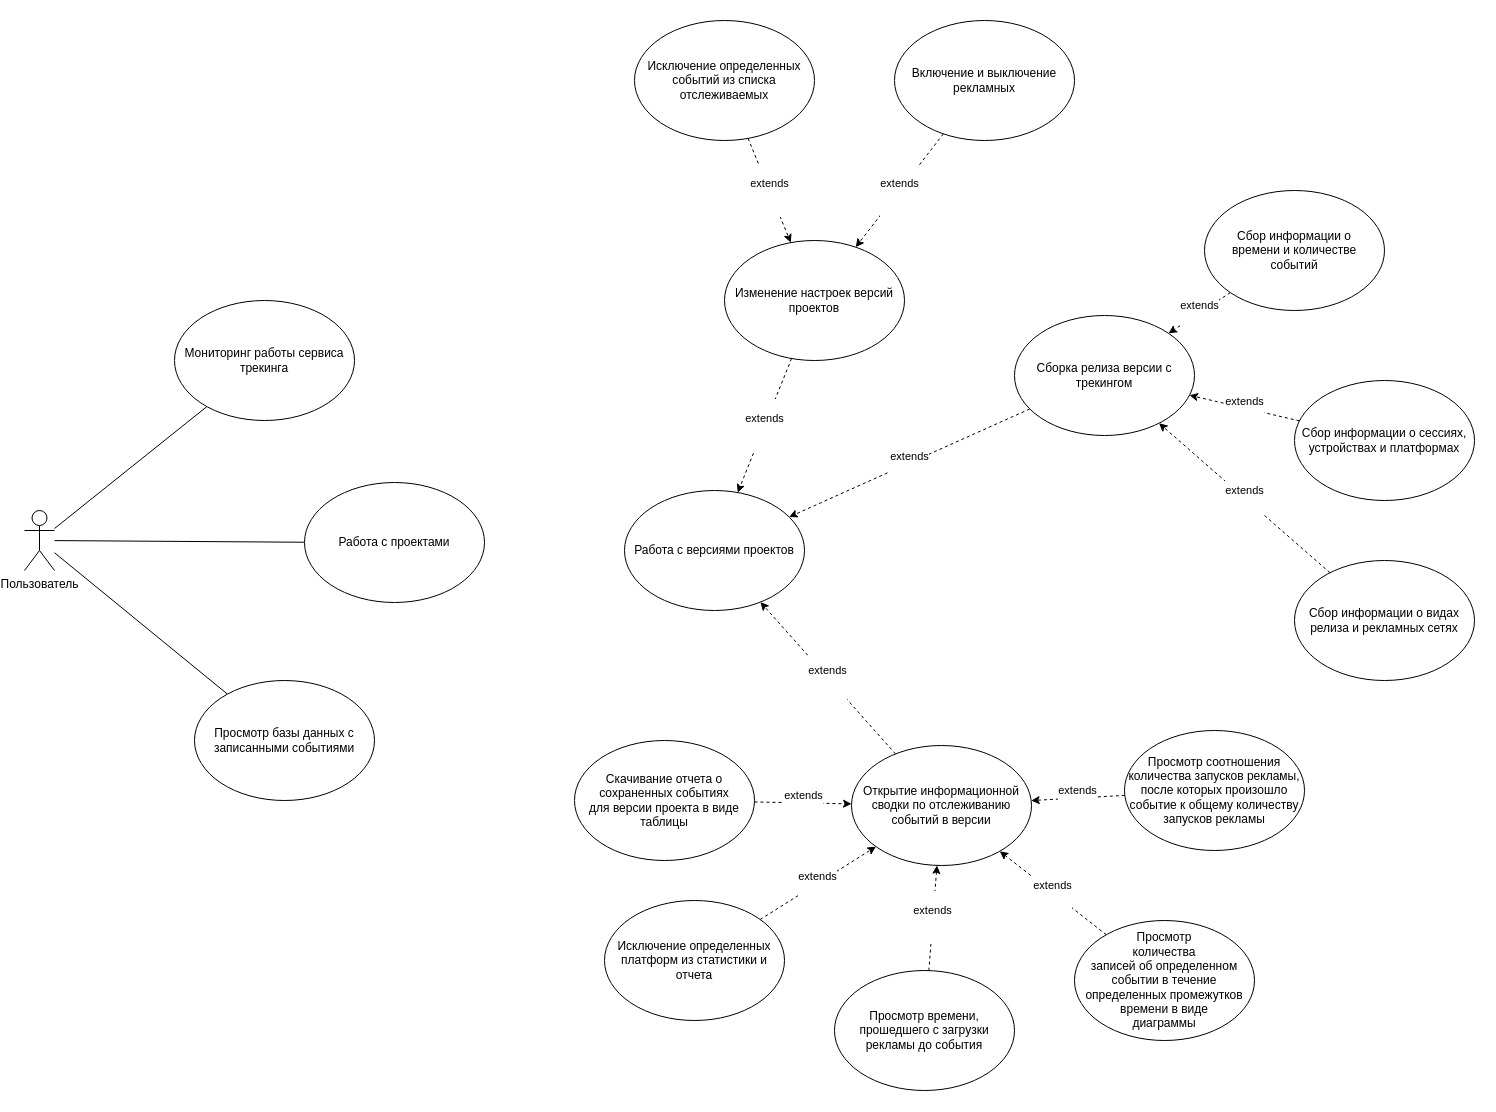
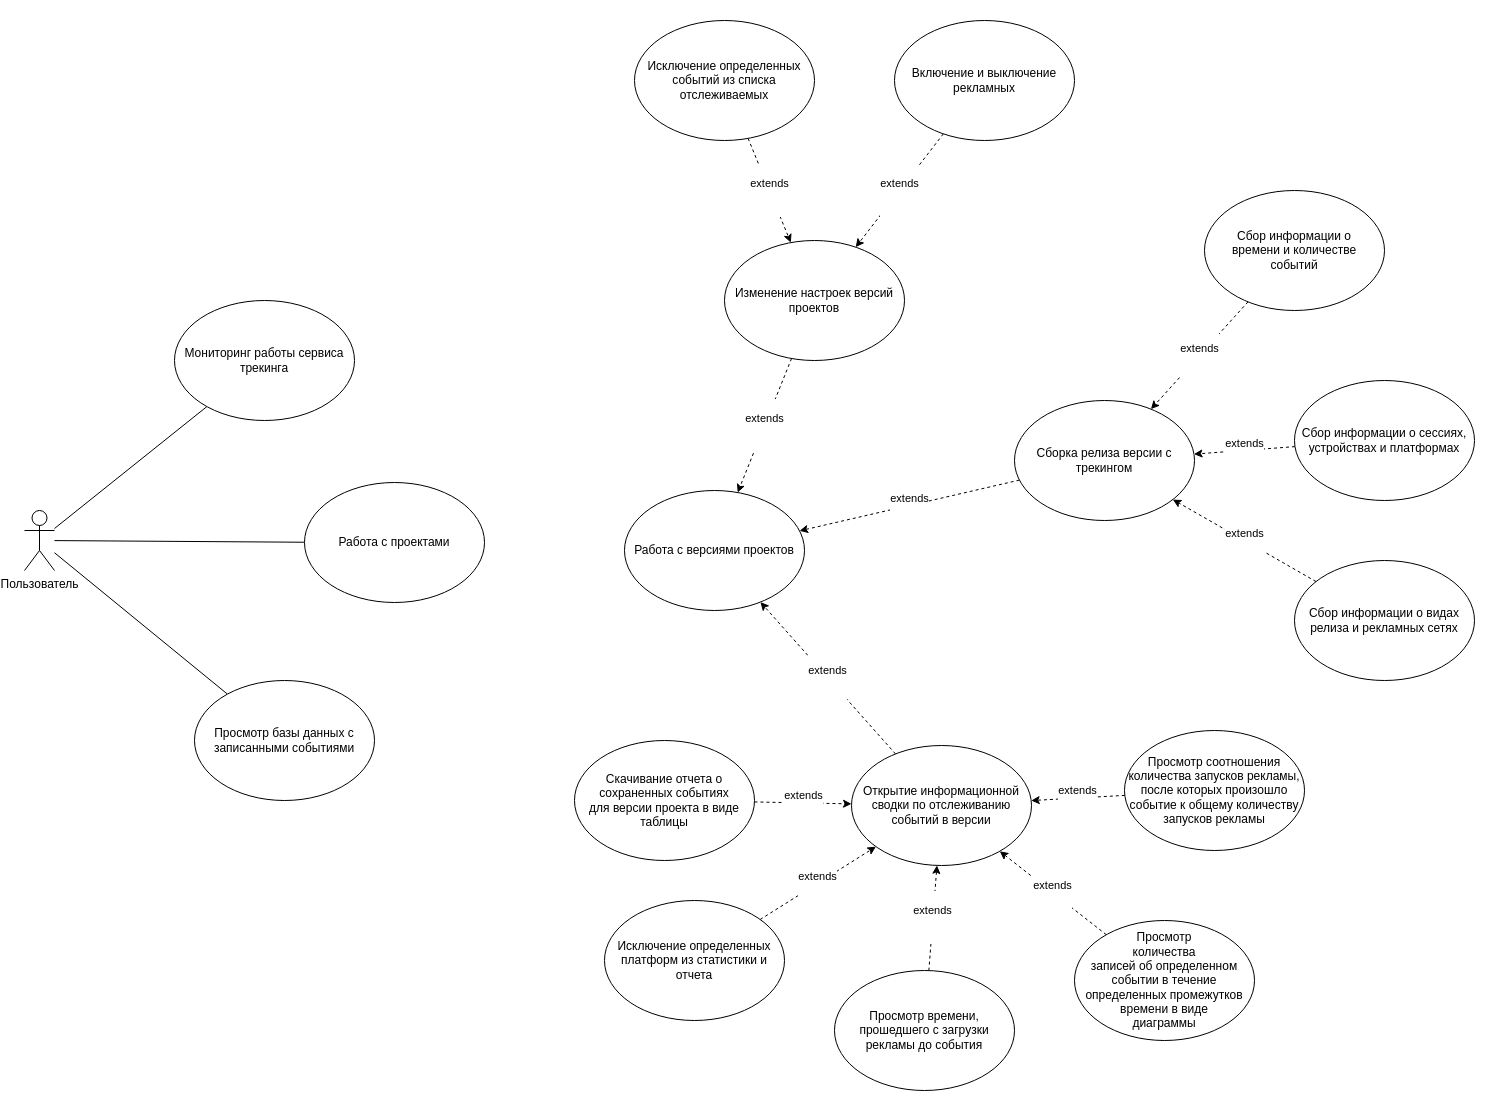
(1105, 376) -> (1105, 461)
